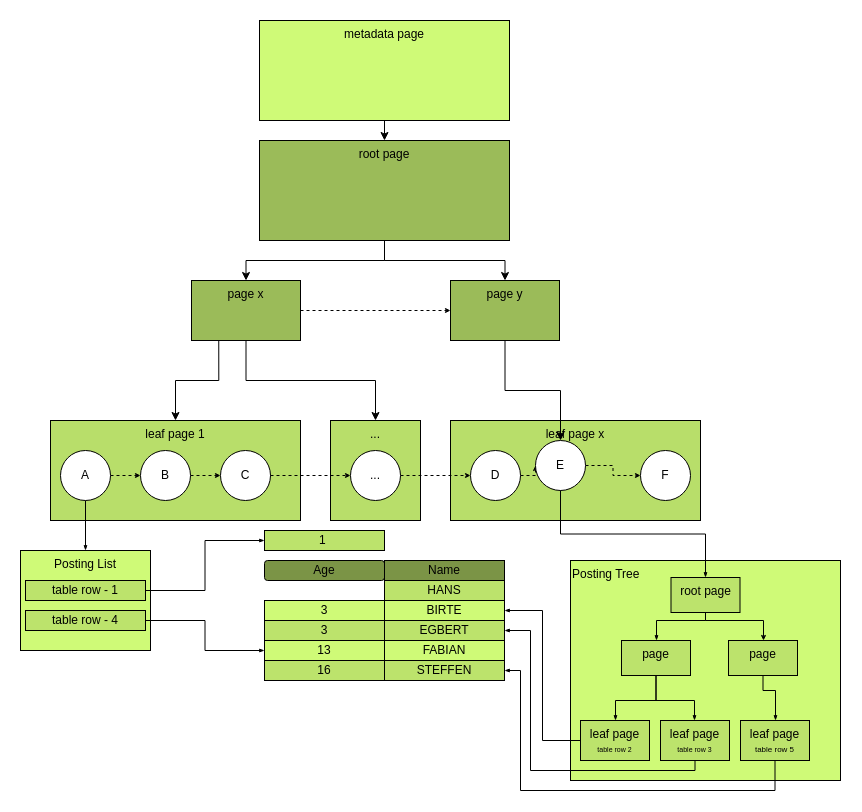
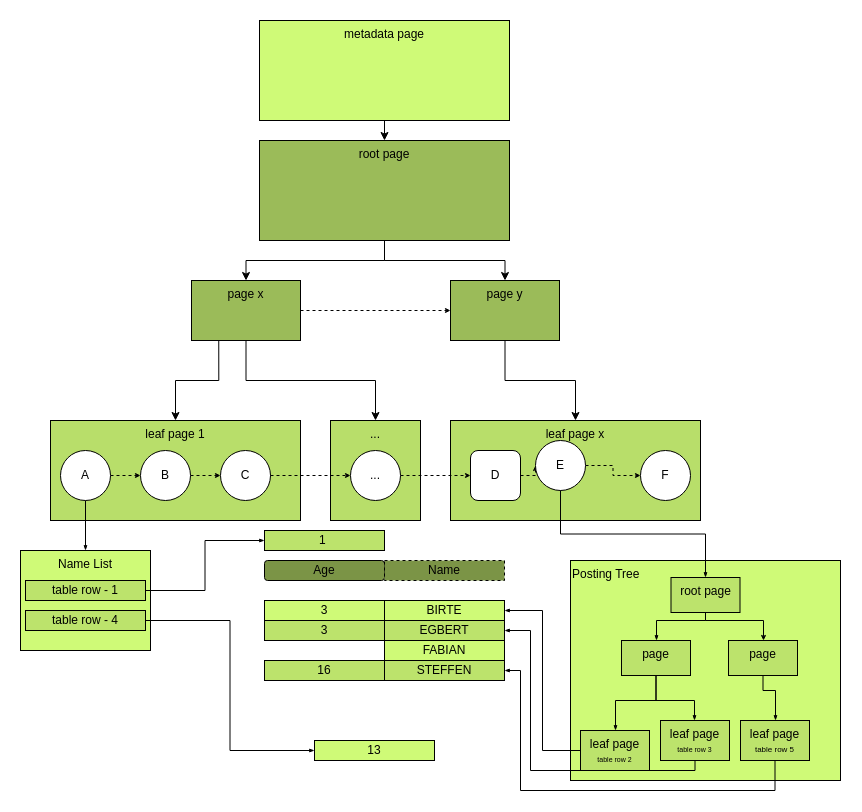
(547, 391) -> (555, 381)
(496, 476) -> (496, 476)
(86, 565) -> (86, 565)
(445, 571) -> (445, 571)
(445, 591) -> none
(325, 651) -> (375, 751)
(615, 741) -> (615, 751)
